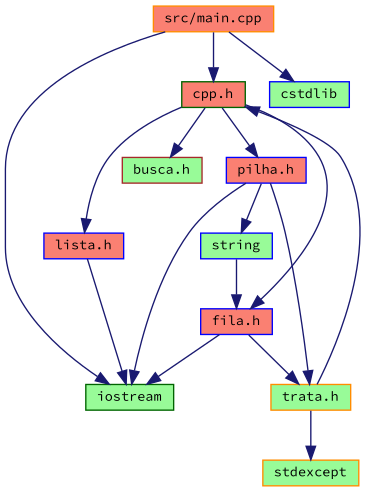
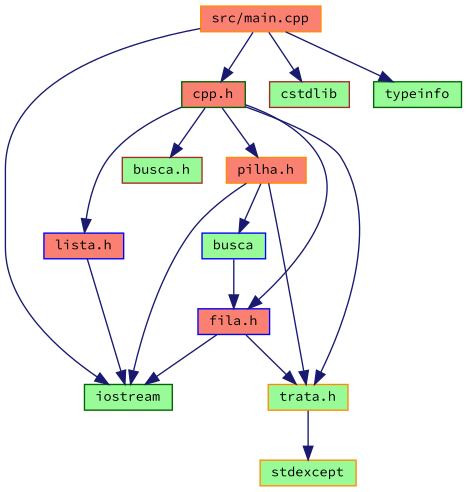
(309, 95) -> (309, 95)
none -> (418, 95)
(266, 170) -> (266, 170)
(359, 225) -> (359, 212)
(236, 246) -> (234, 246)
